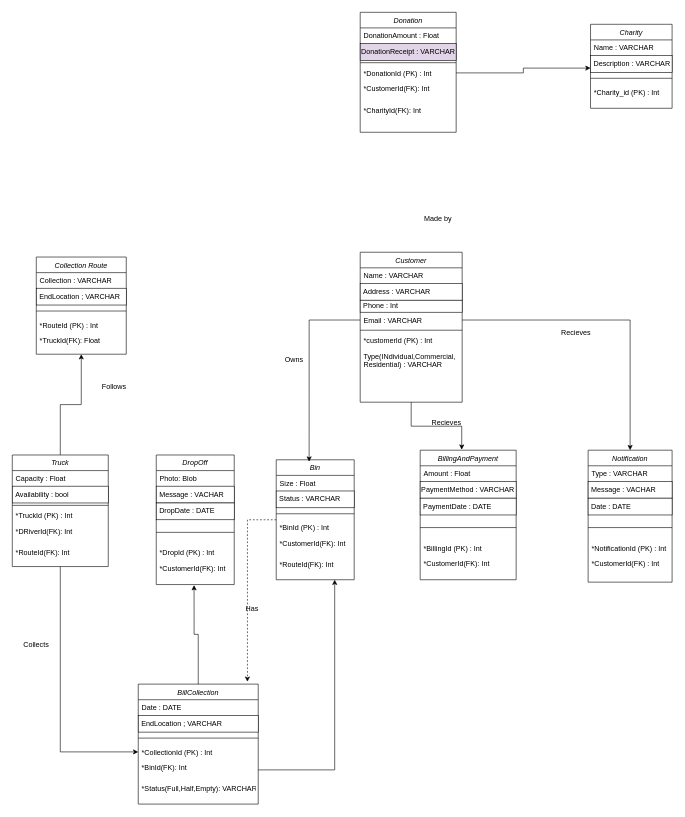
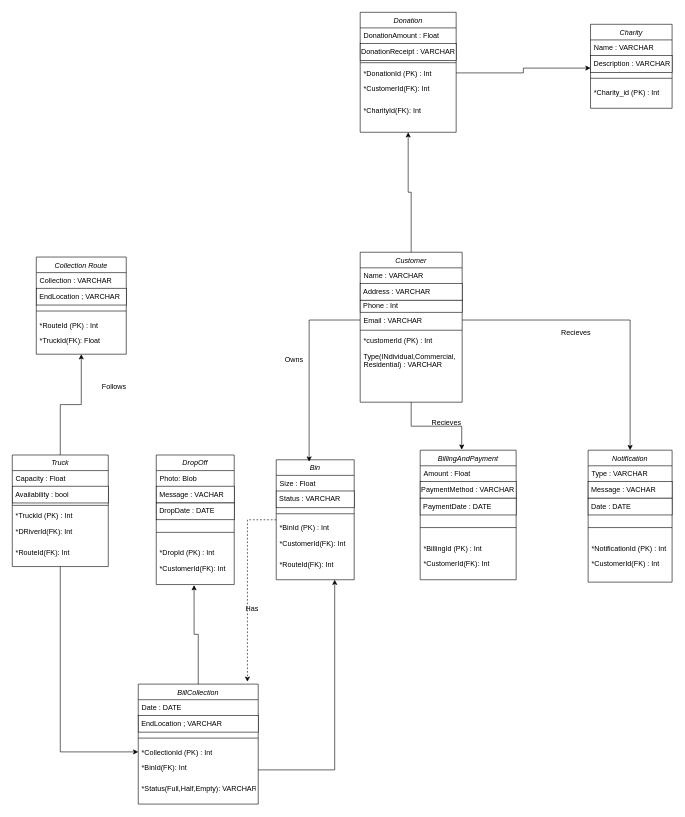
(408, 52) -> (408, 52)
none -> (410, 192)
(438, 219) -> none
(36, 645) -> none
